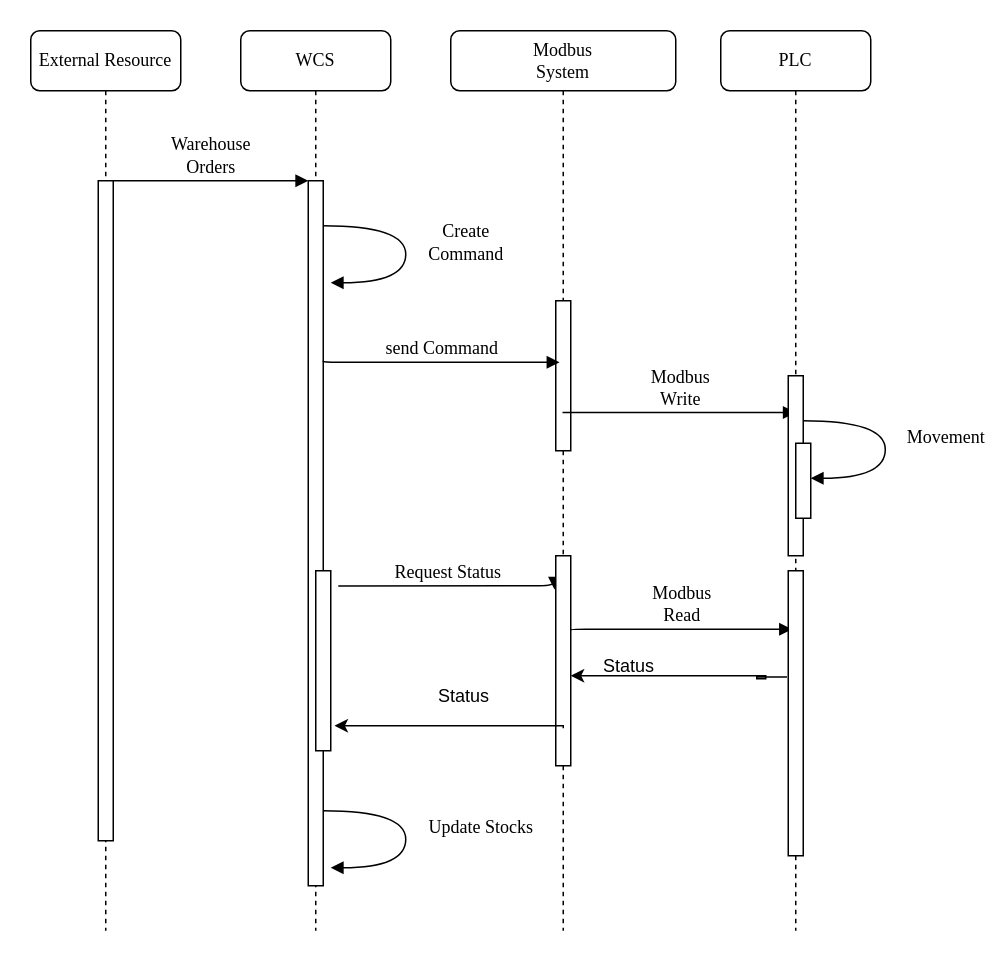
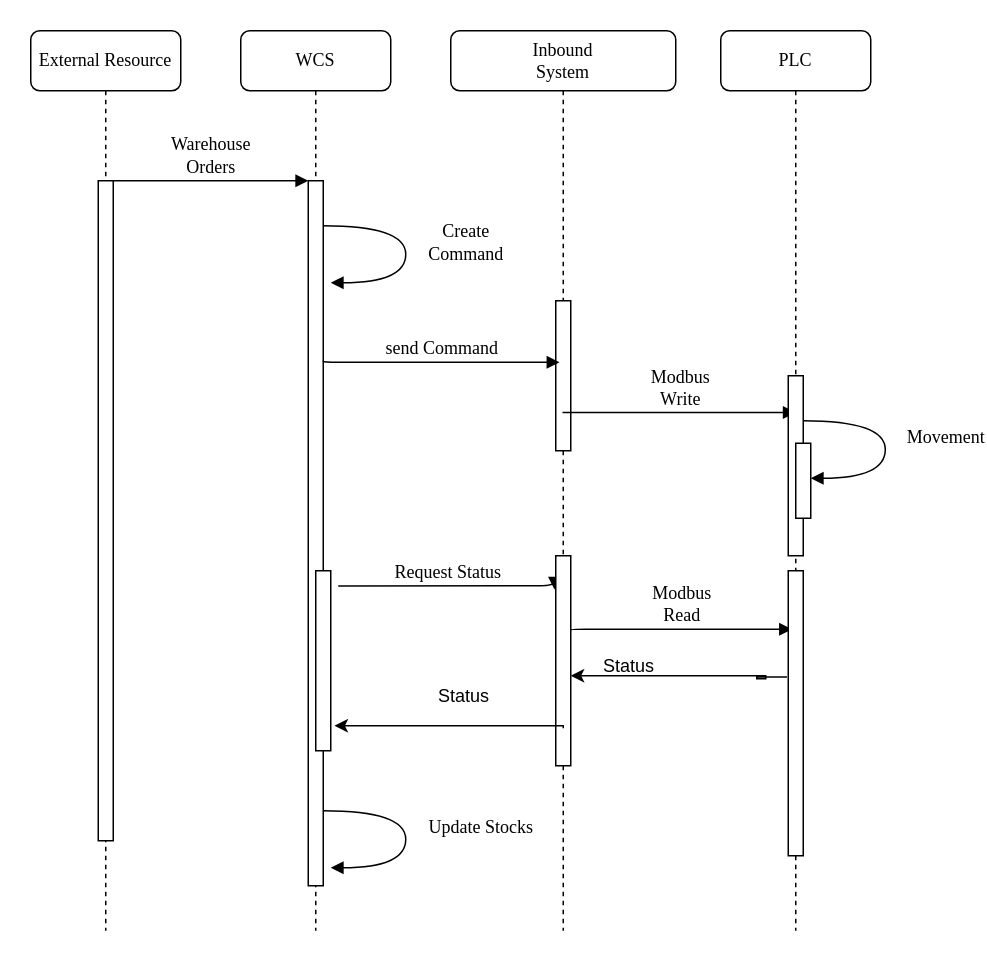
(563, 61) -> (563, 61)
